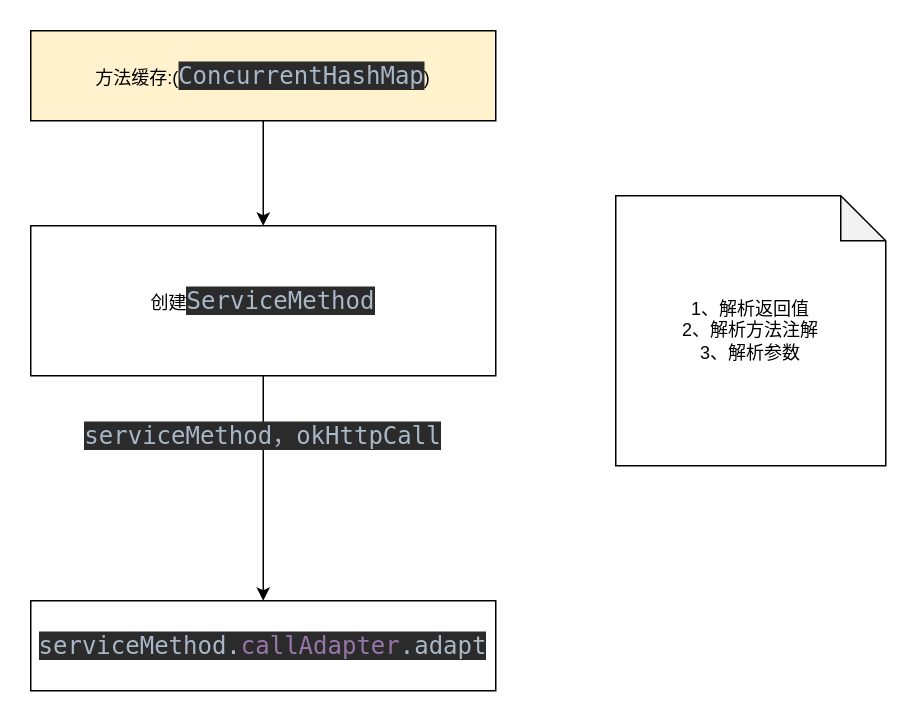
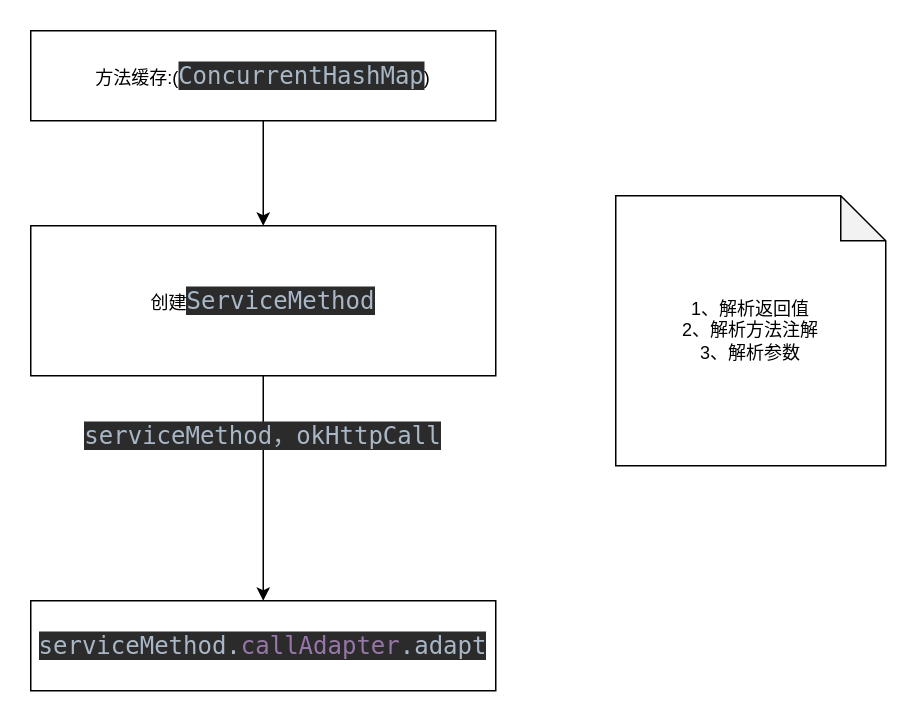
(263, 76) -> (263, 76)
